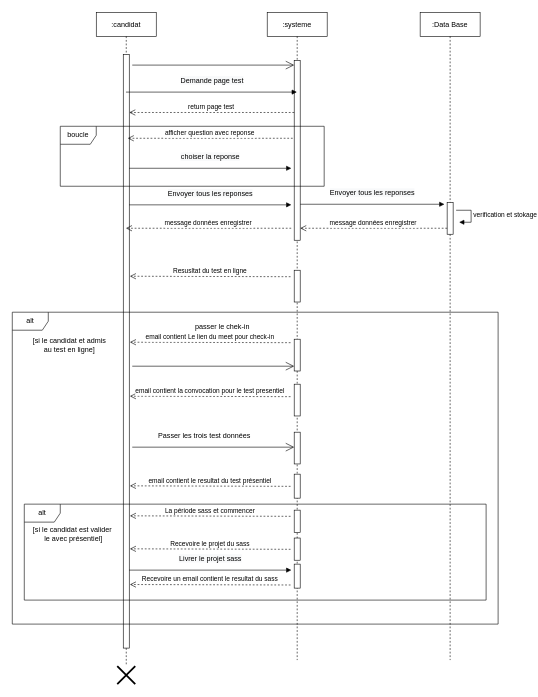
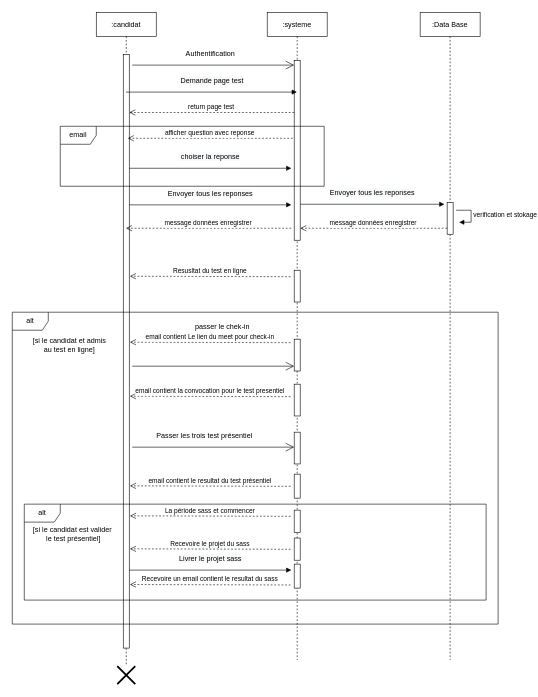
none -> (210, 54)
(78, 135) -> (78, 135)
(205, 436) -> (205, 436)
(73, 534) -> (73, 534)
